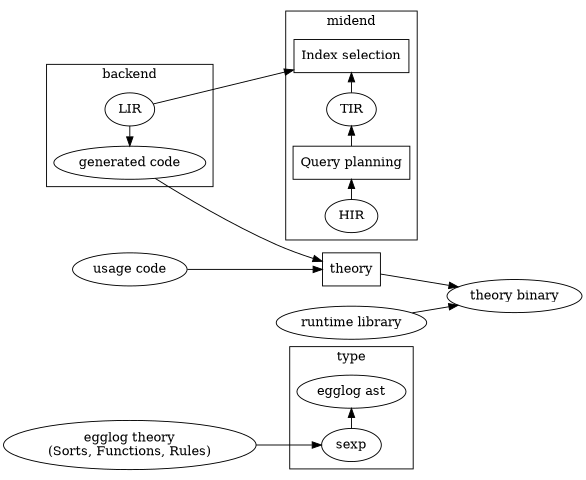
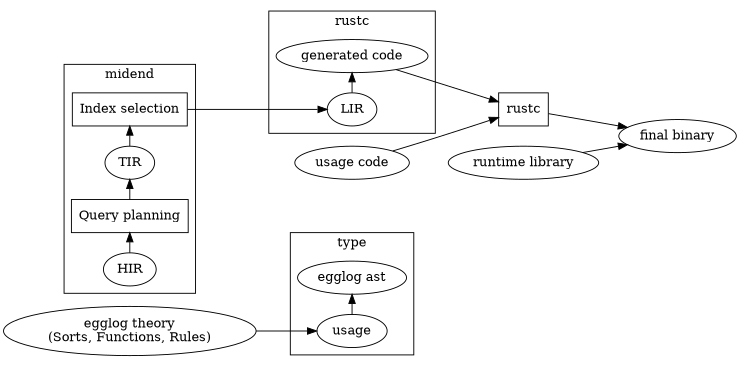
(130, 75) -> (352, 22)
(219, 88) -> (253, 109)
(351, 269) -> (523, 109)
(515, 296) -> (678, 136)
(351, 445) -> (352, 331)
